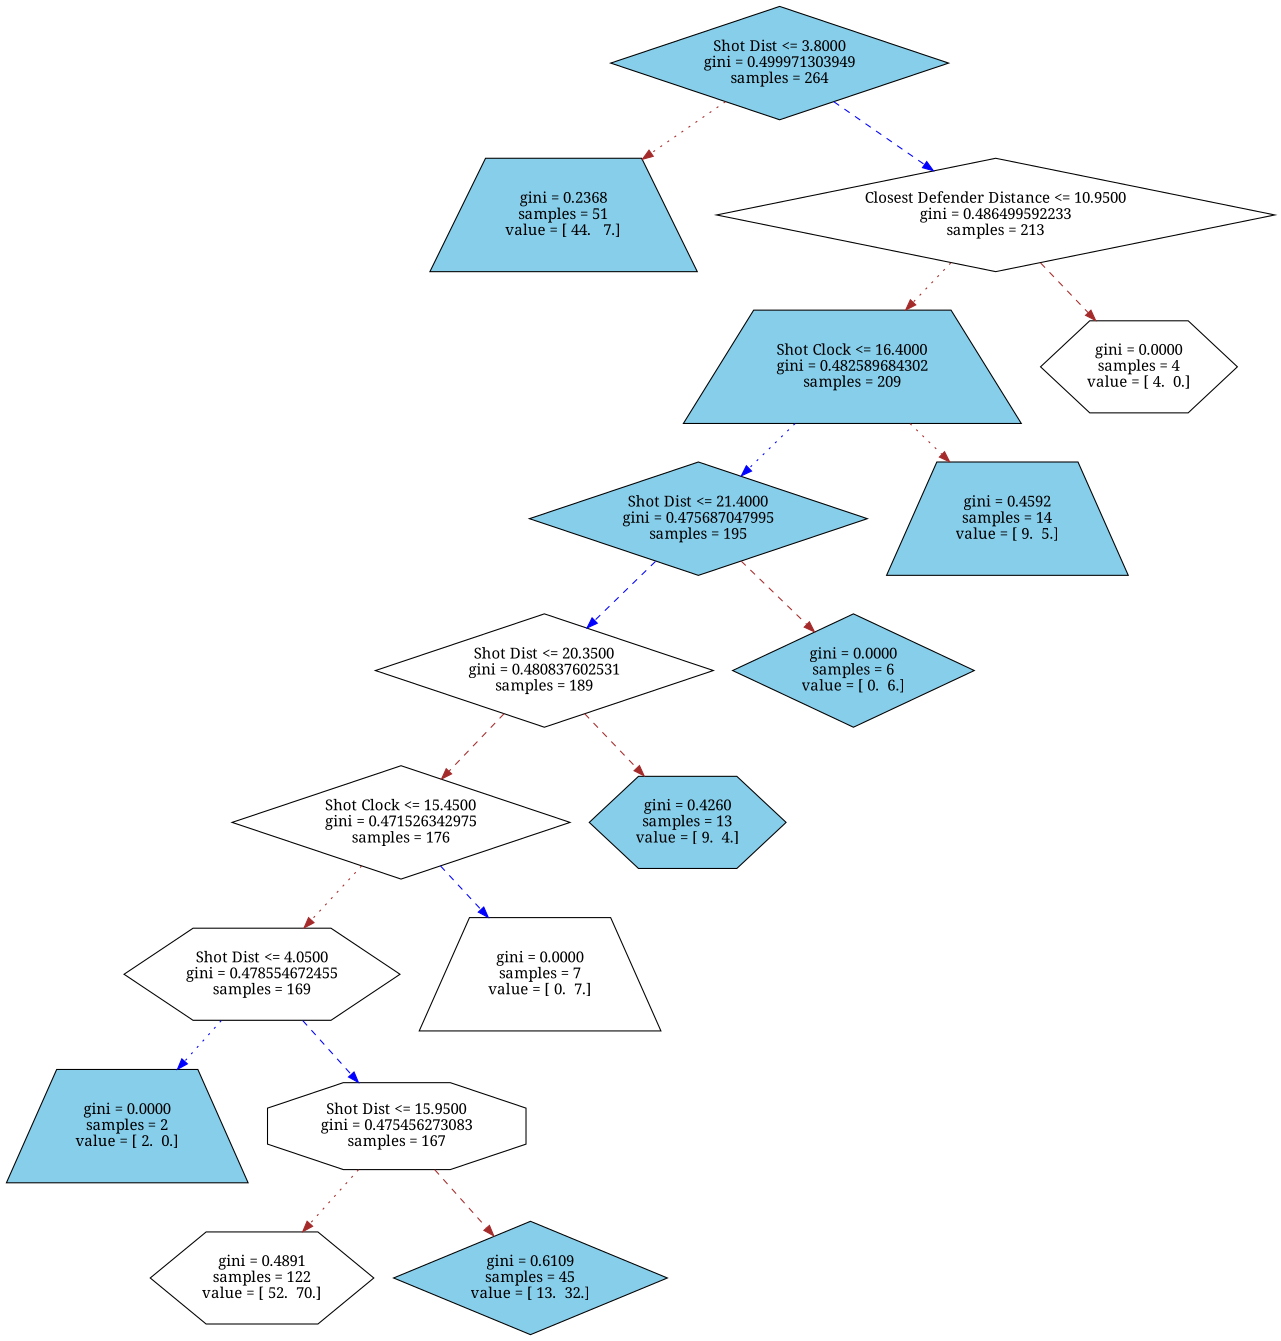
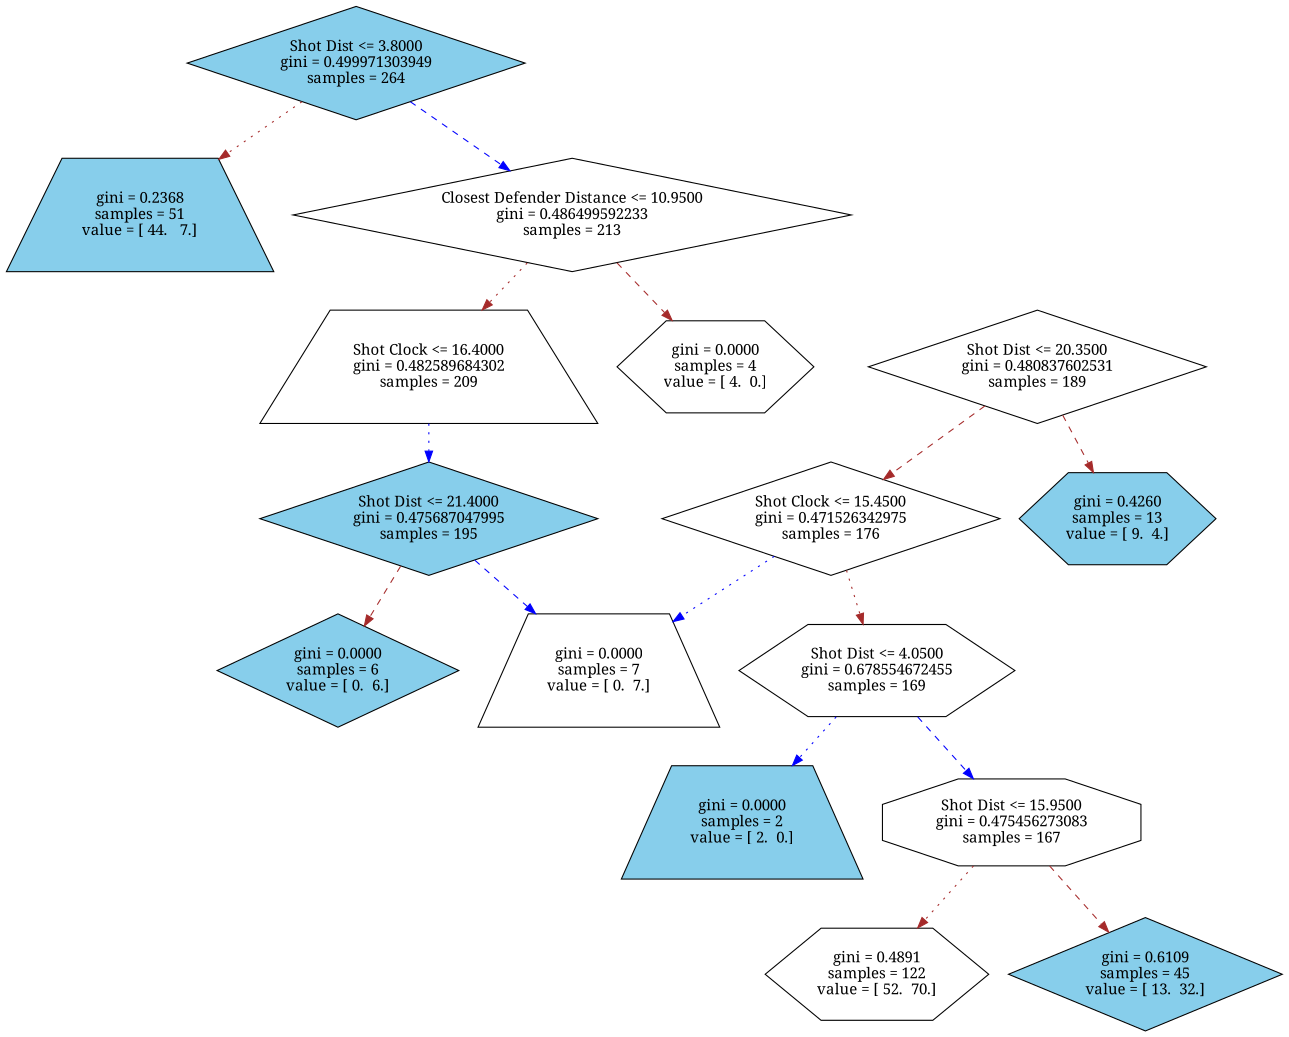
(852, 367) -> (429, 367)
(1007, 519) -> none
(625, 591) -> (501, 583)
(461, 888) -> (728, 586)
(262, 974) -> (877, 671)
